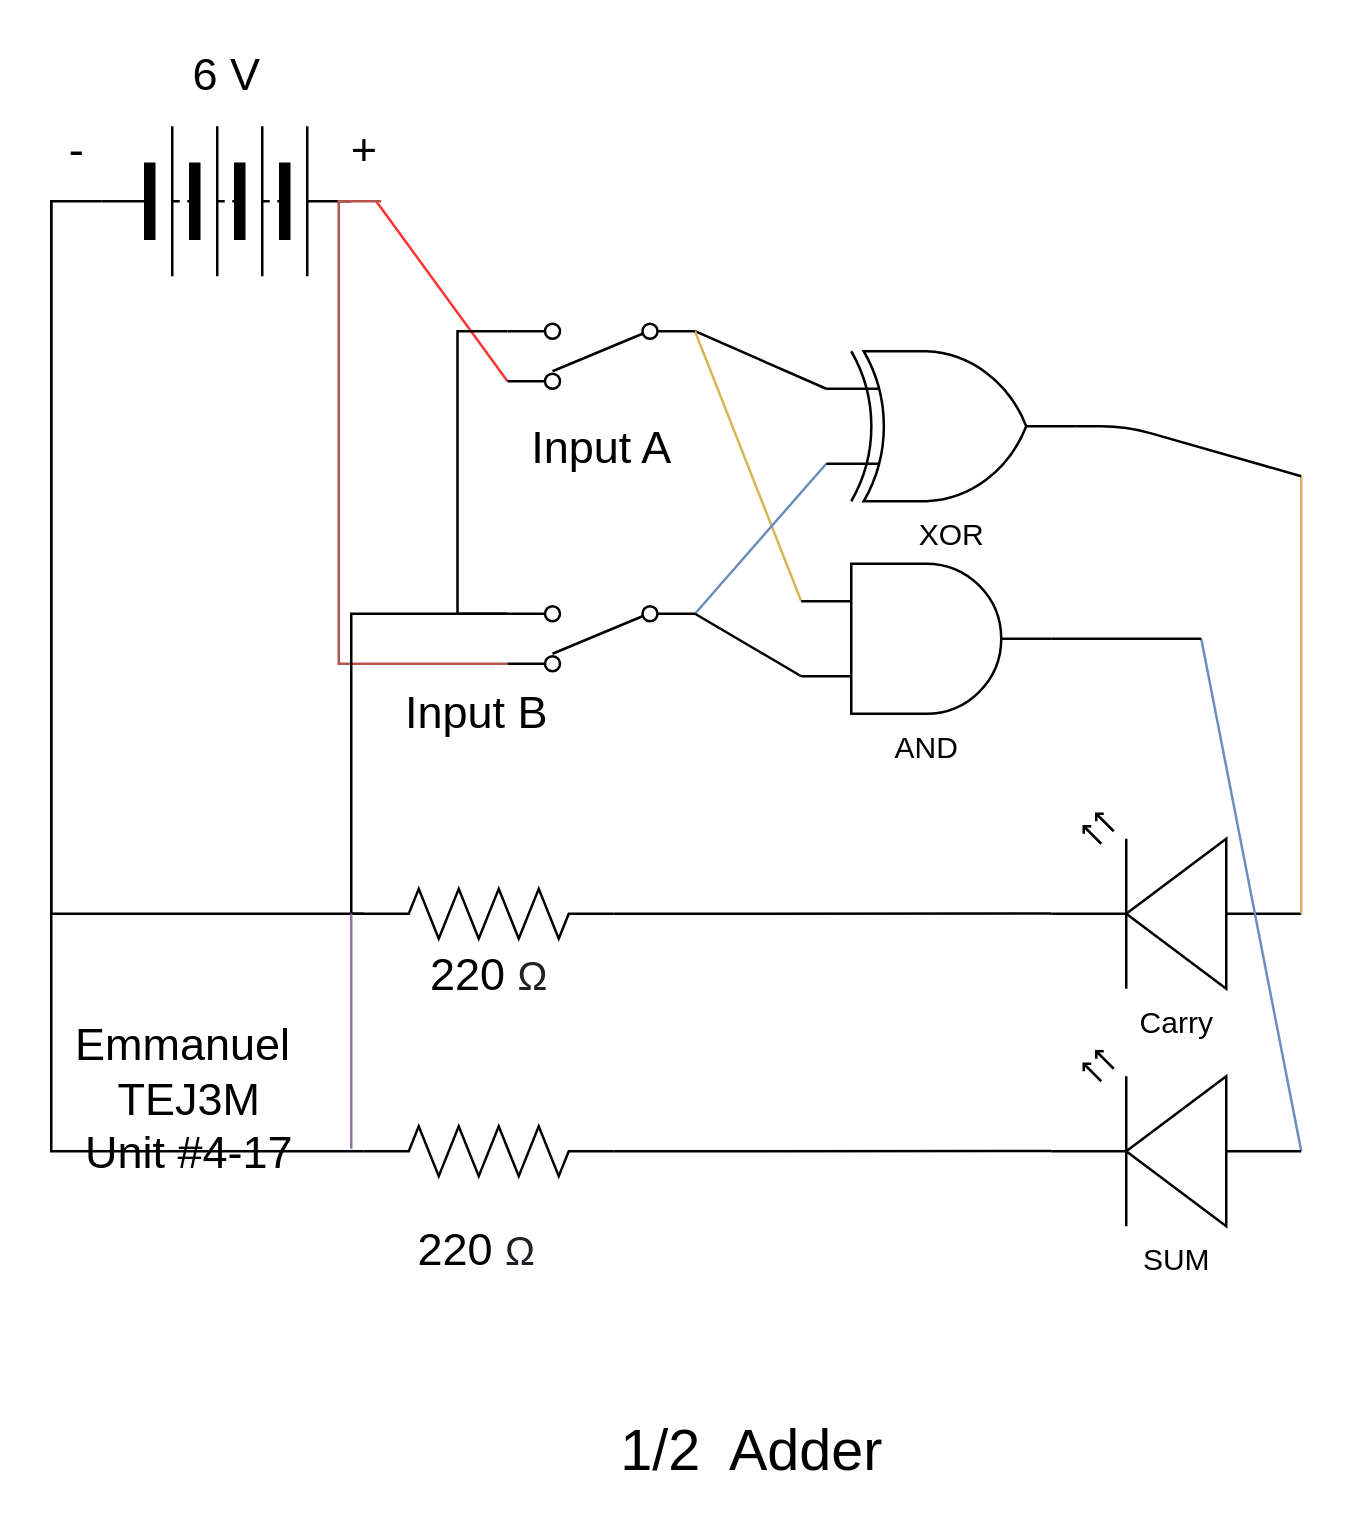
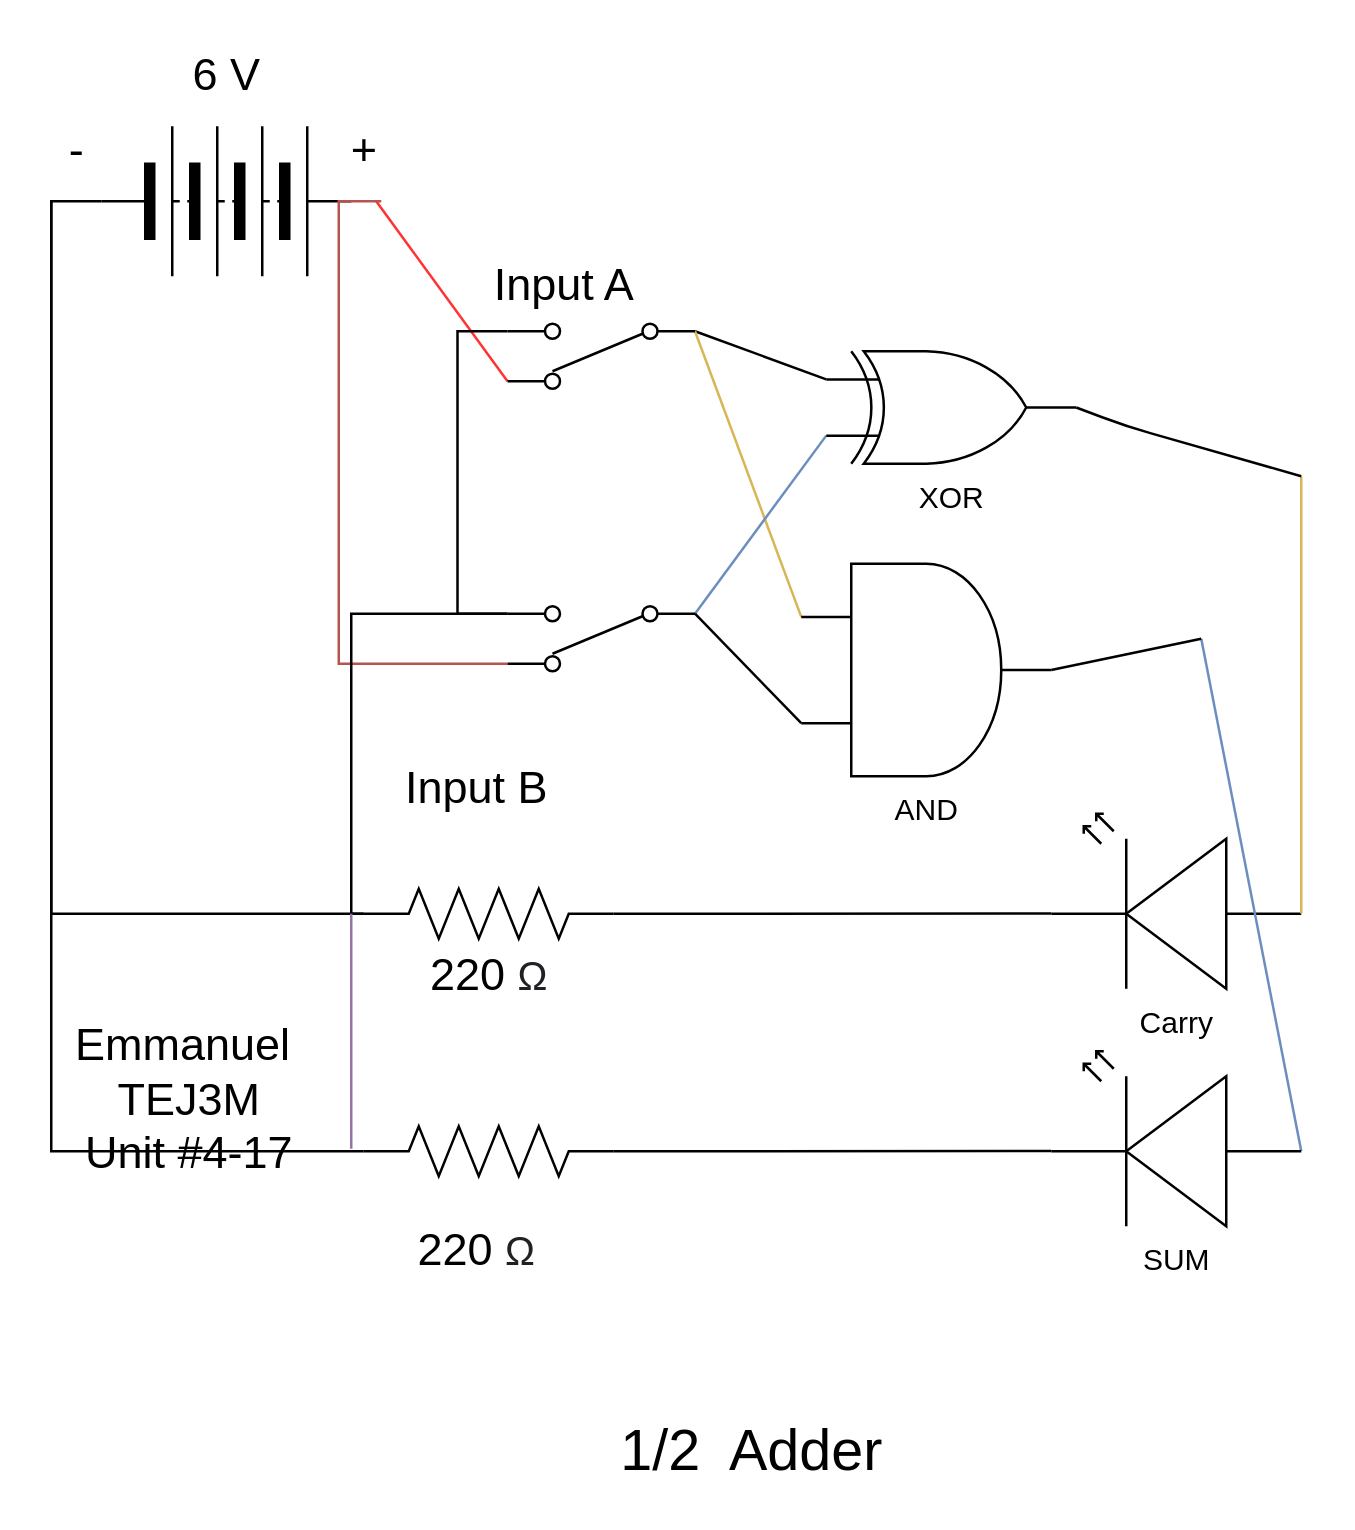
(951, 426) -> (951, 408)
(601, 449) -> (564, 286)
(926, 639) -> (926, 670)
(476, 714) -> (476, 789)
